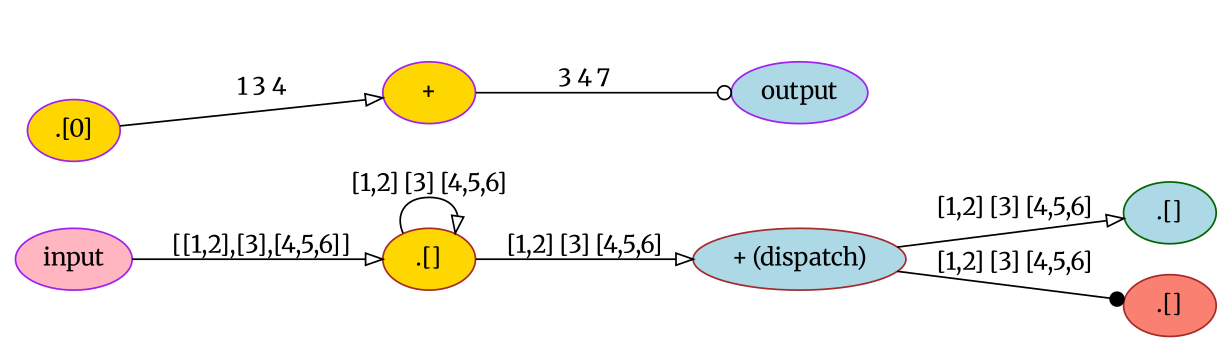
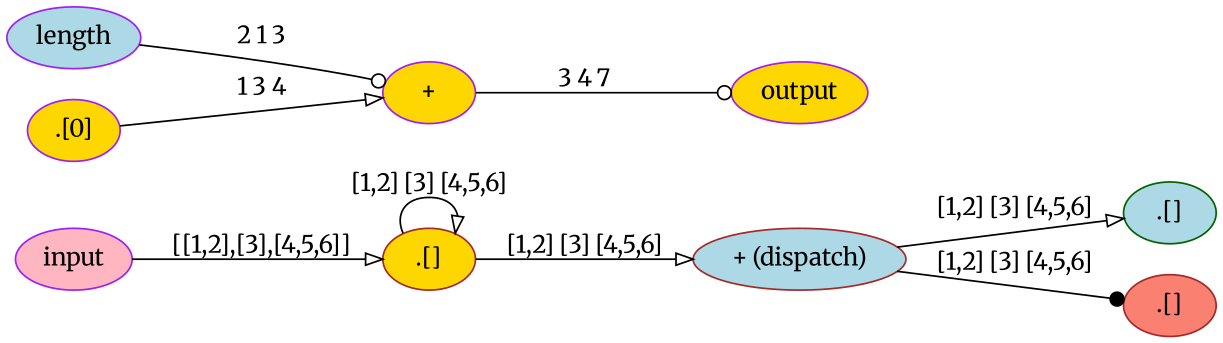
none -> (74, 38)
(800, 93) -> (800, 93)
